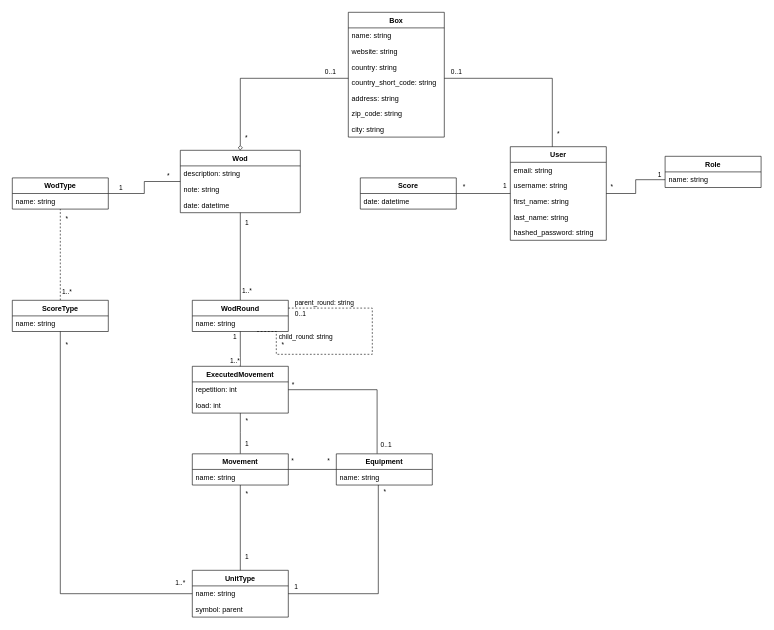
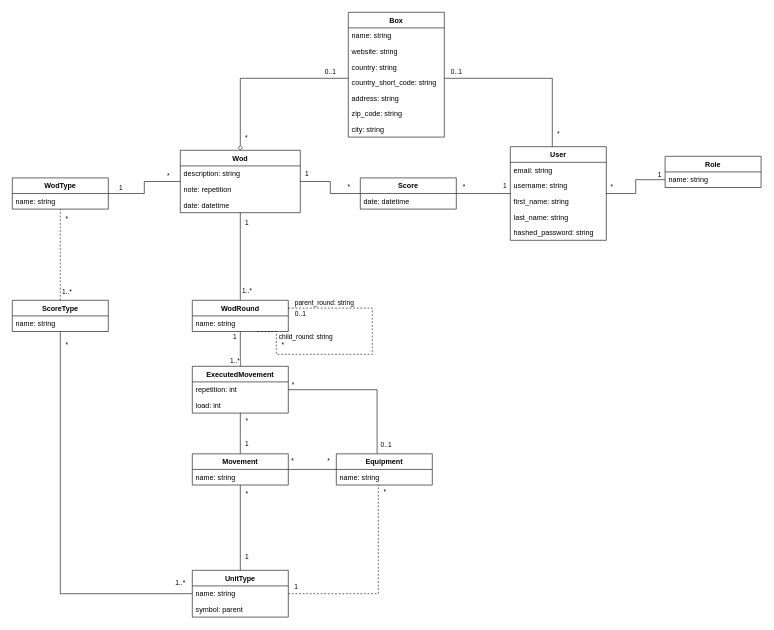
none -> (330, 188)
(205, 190) -> (212, 190)
(378, 585) -> (378, 585)
